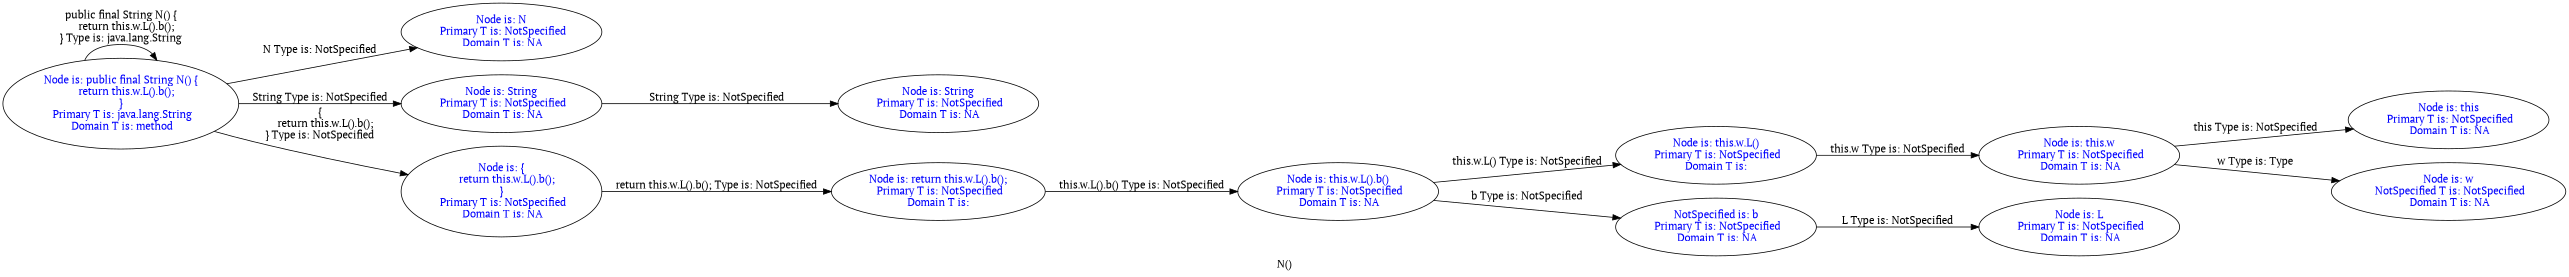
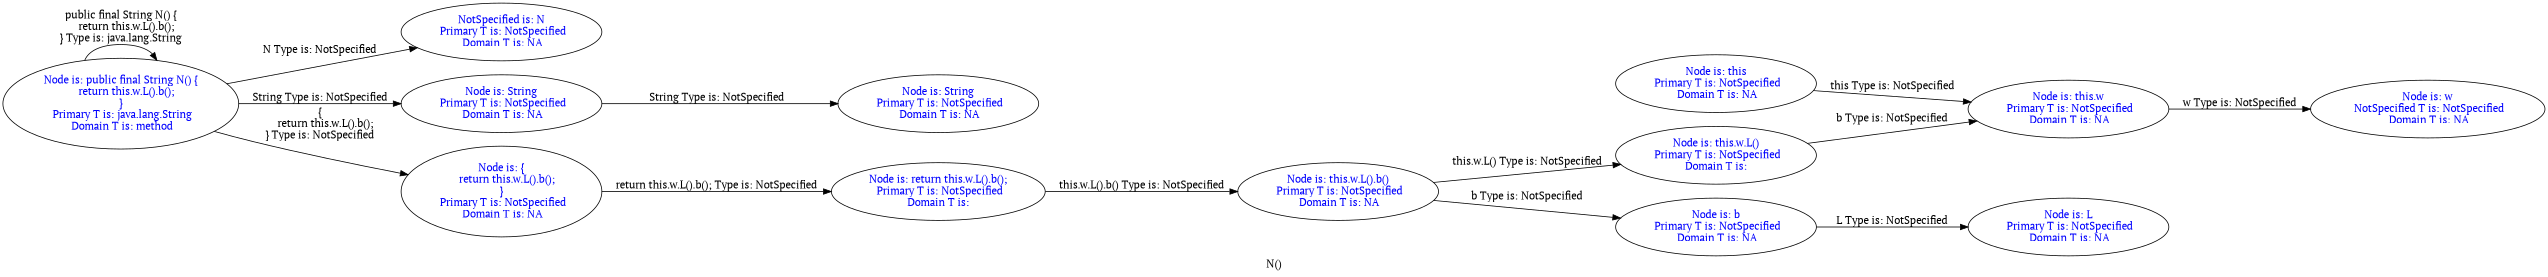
(501, 32) -> (501, 32)
(2260, 138) -> (1888, 96)
(1898, 150) -> (1892, 119)
(2255, 162) -> (2240, 103)
(1716, 227) -> (1716, 227)
